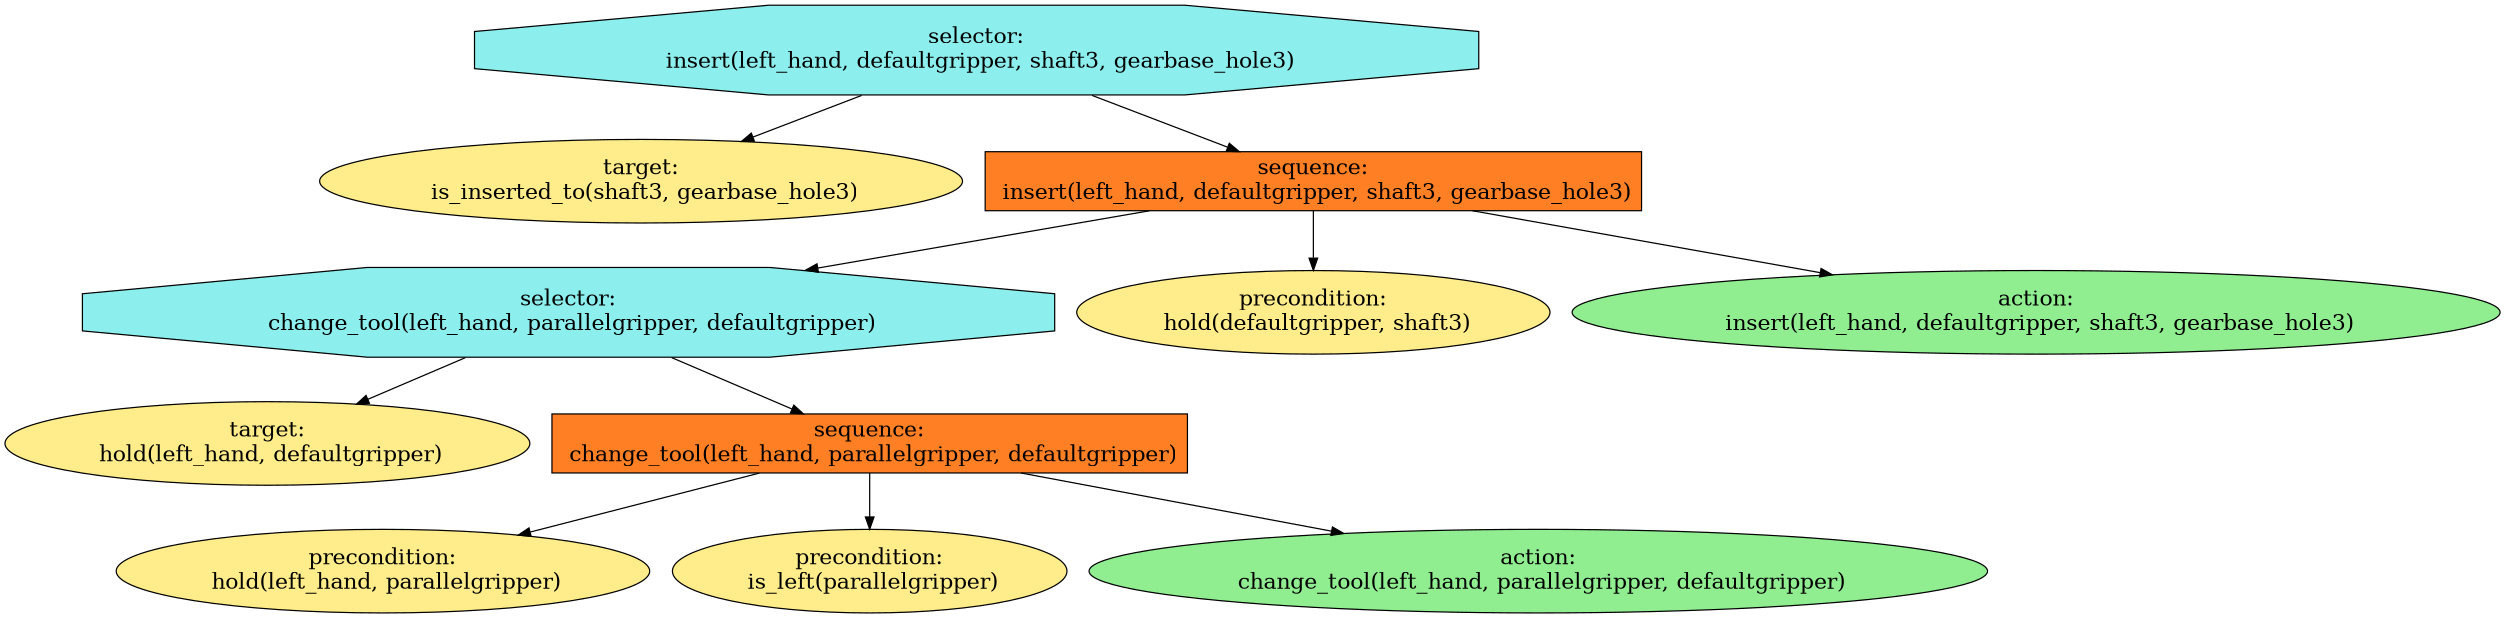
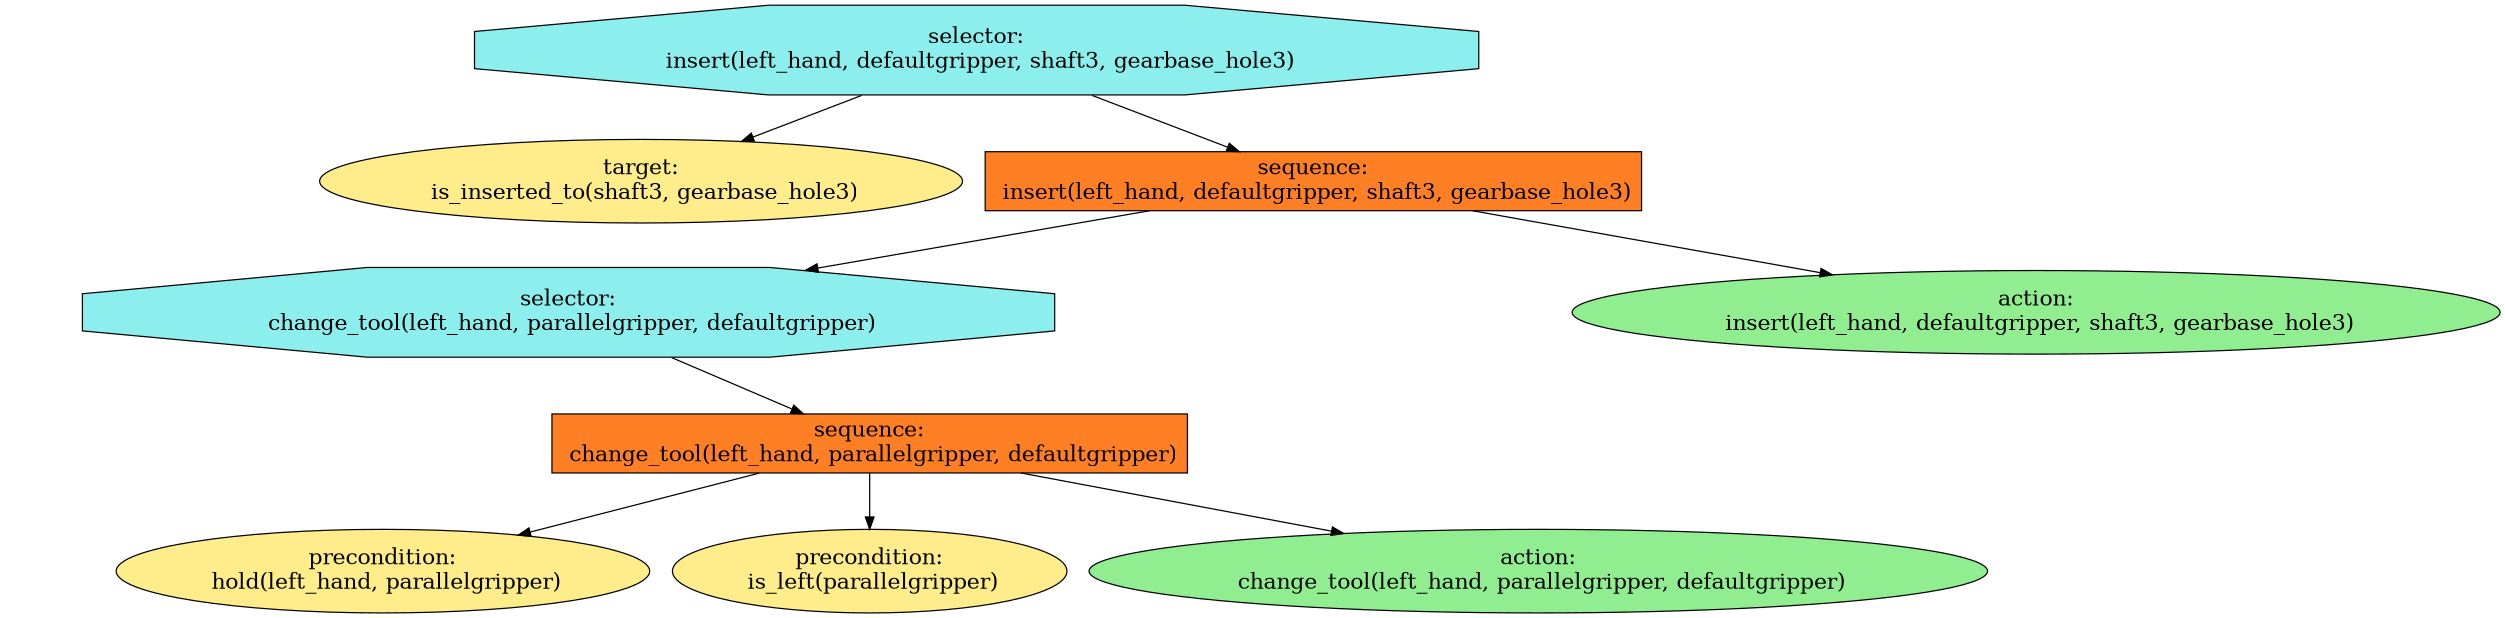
(1313, 312) -> none
(267, 443) -> none
